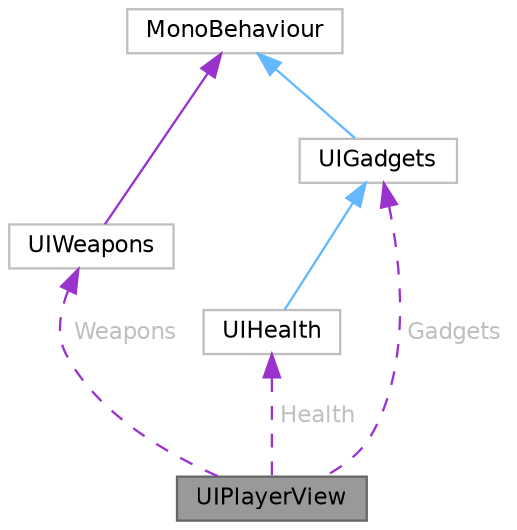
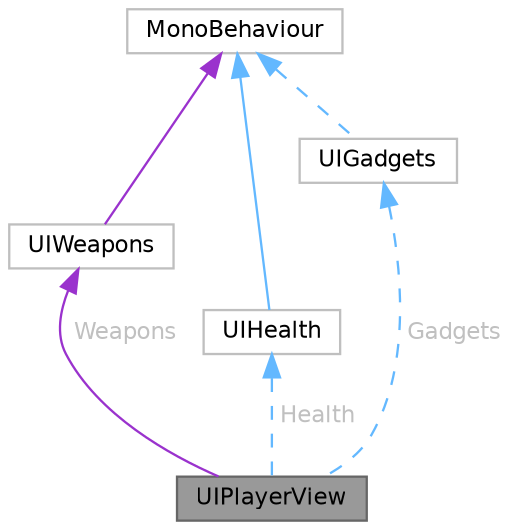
(315, 104) -> (315, 104)
(319, 256) -> (255, 194)
(397, 354) -> (397, 354)
(107, 406) -> (107, 406)
(272, 427) -> (272, 427)
